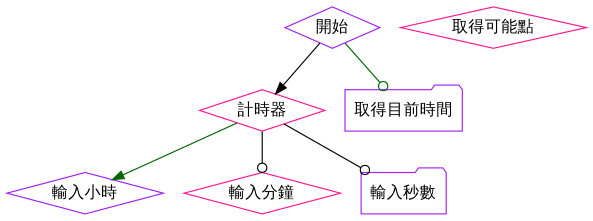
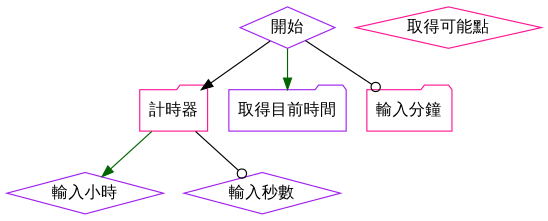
(363, 63) -> (288, 63)
(262, 110) -> (174, 110)
(262, 147) -> (339, 62)
(262, 193) -> (409, 110)
(404, 193) -> (262, 193)
